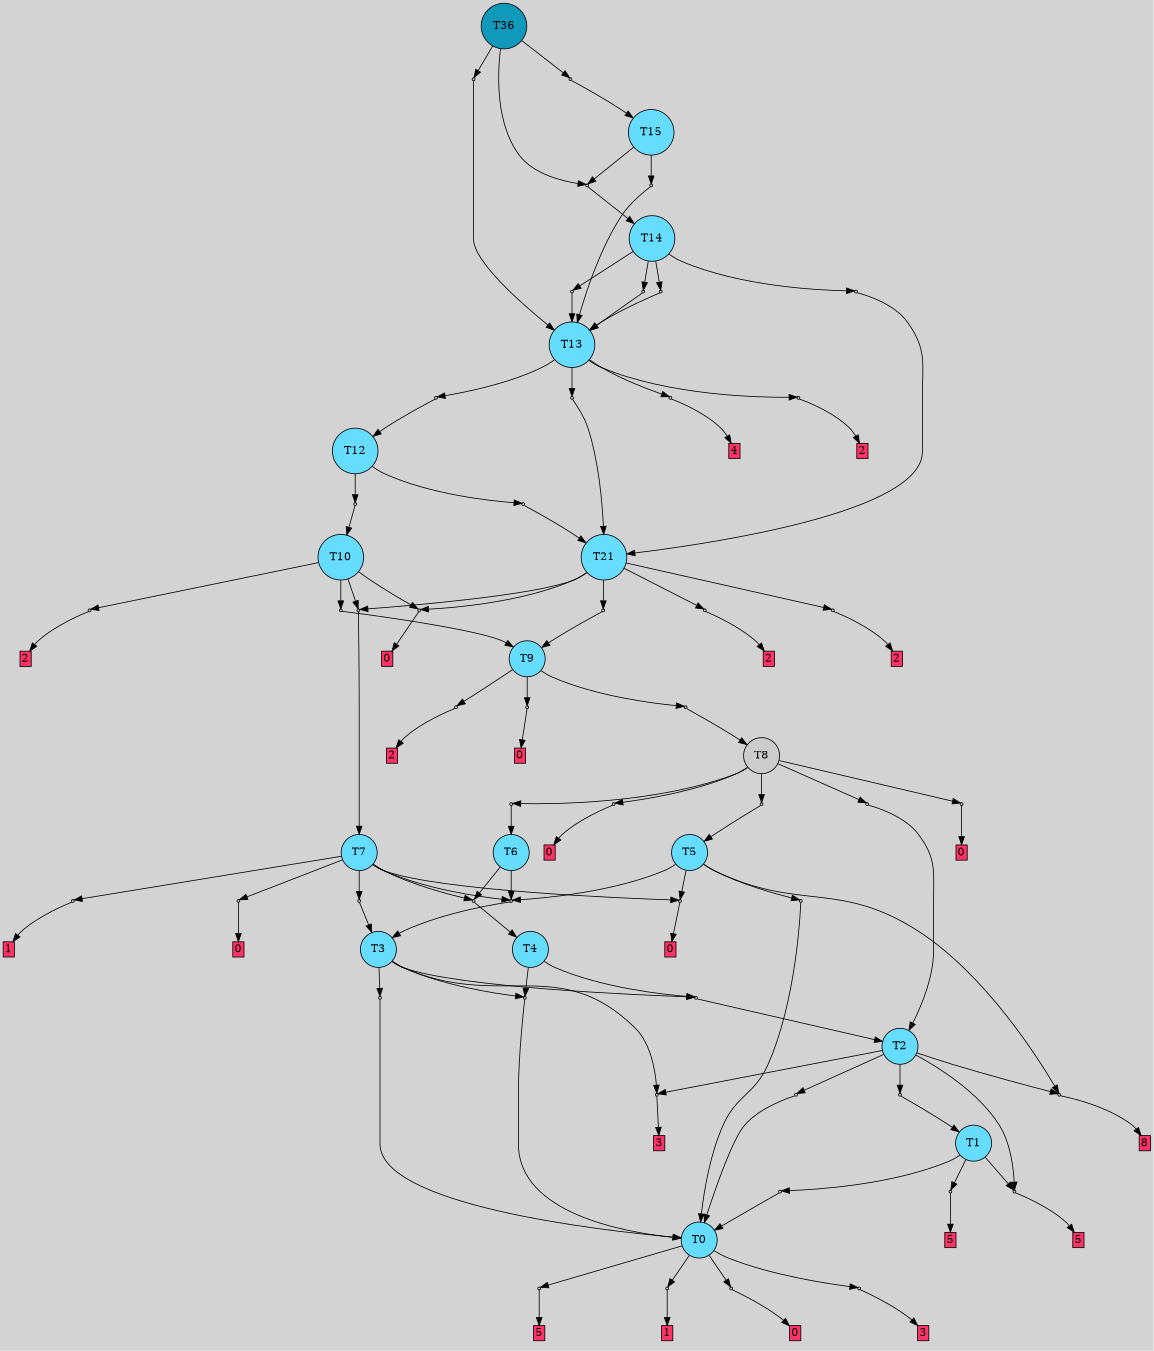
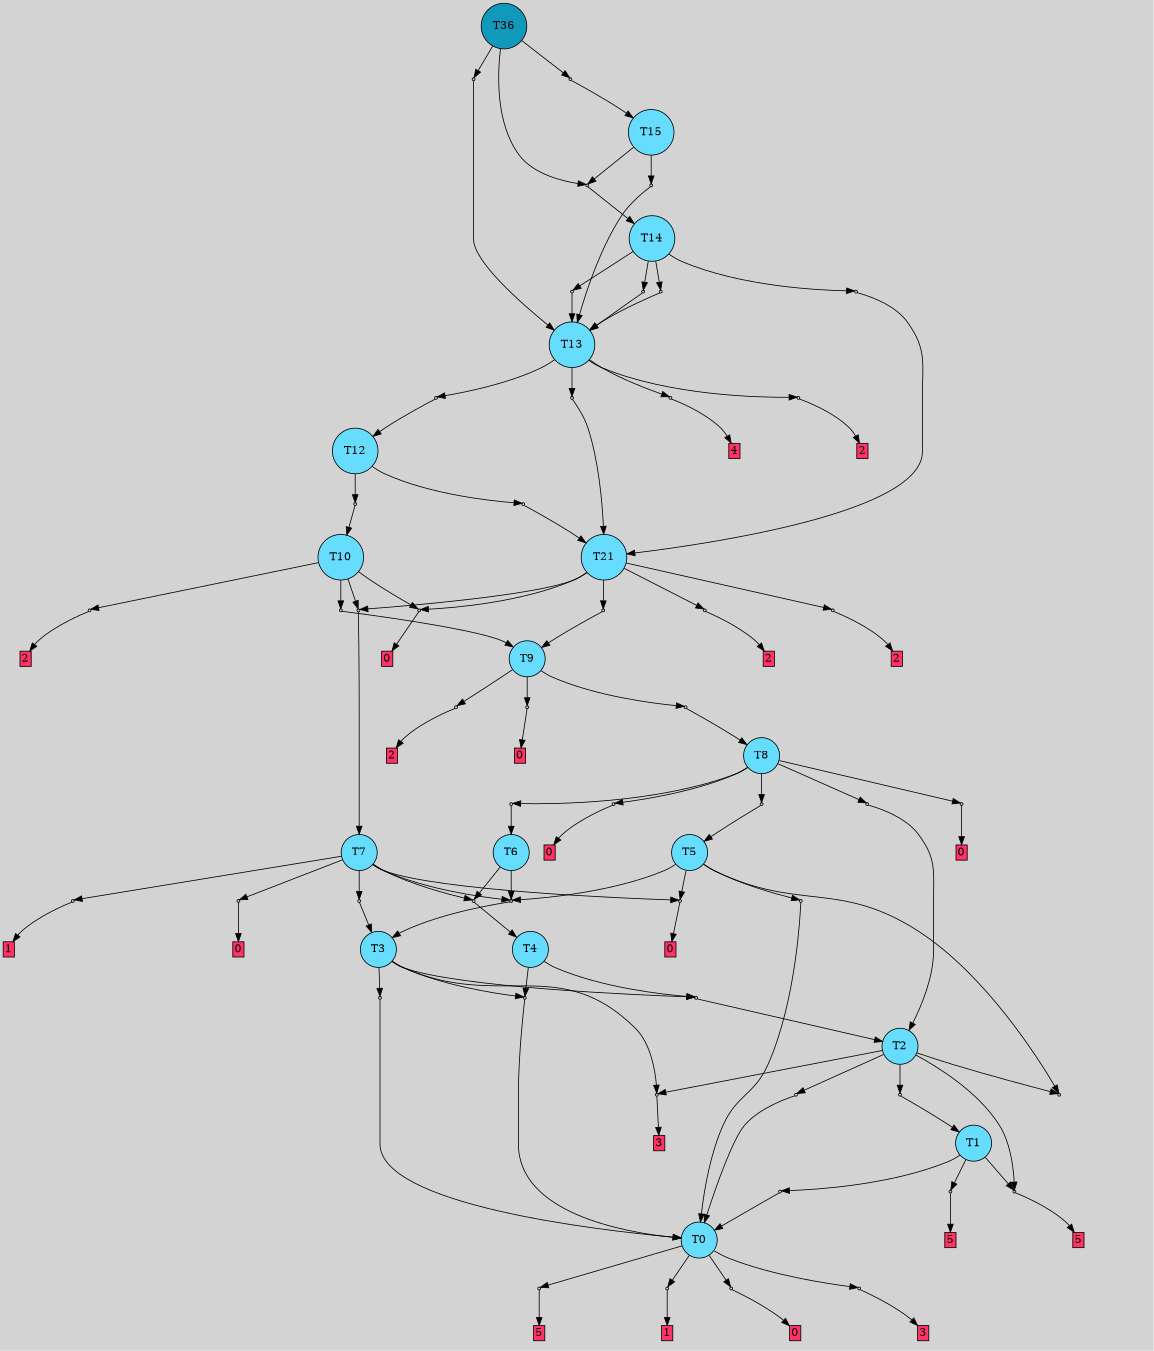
(762, 756) -> (762, 756)
(1145, 1143) -> none
